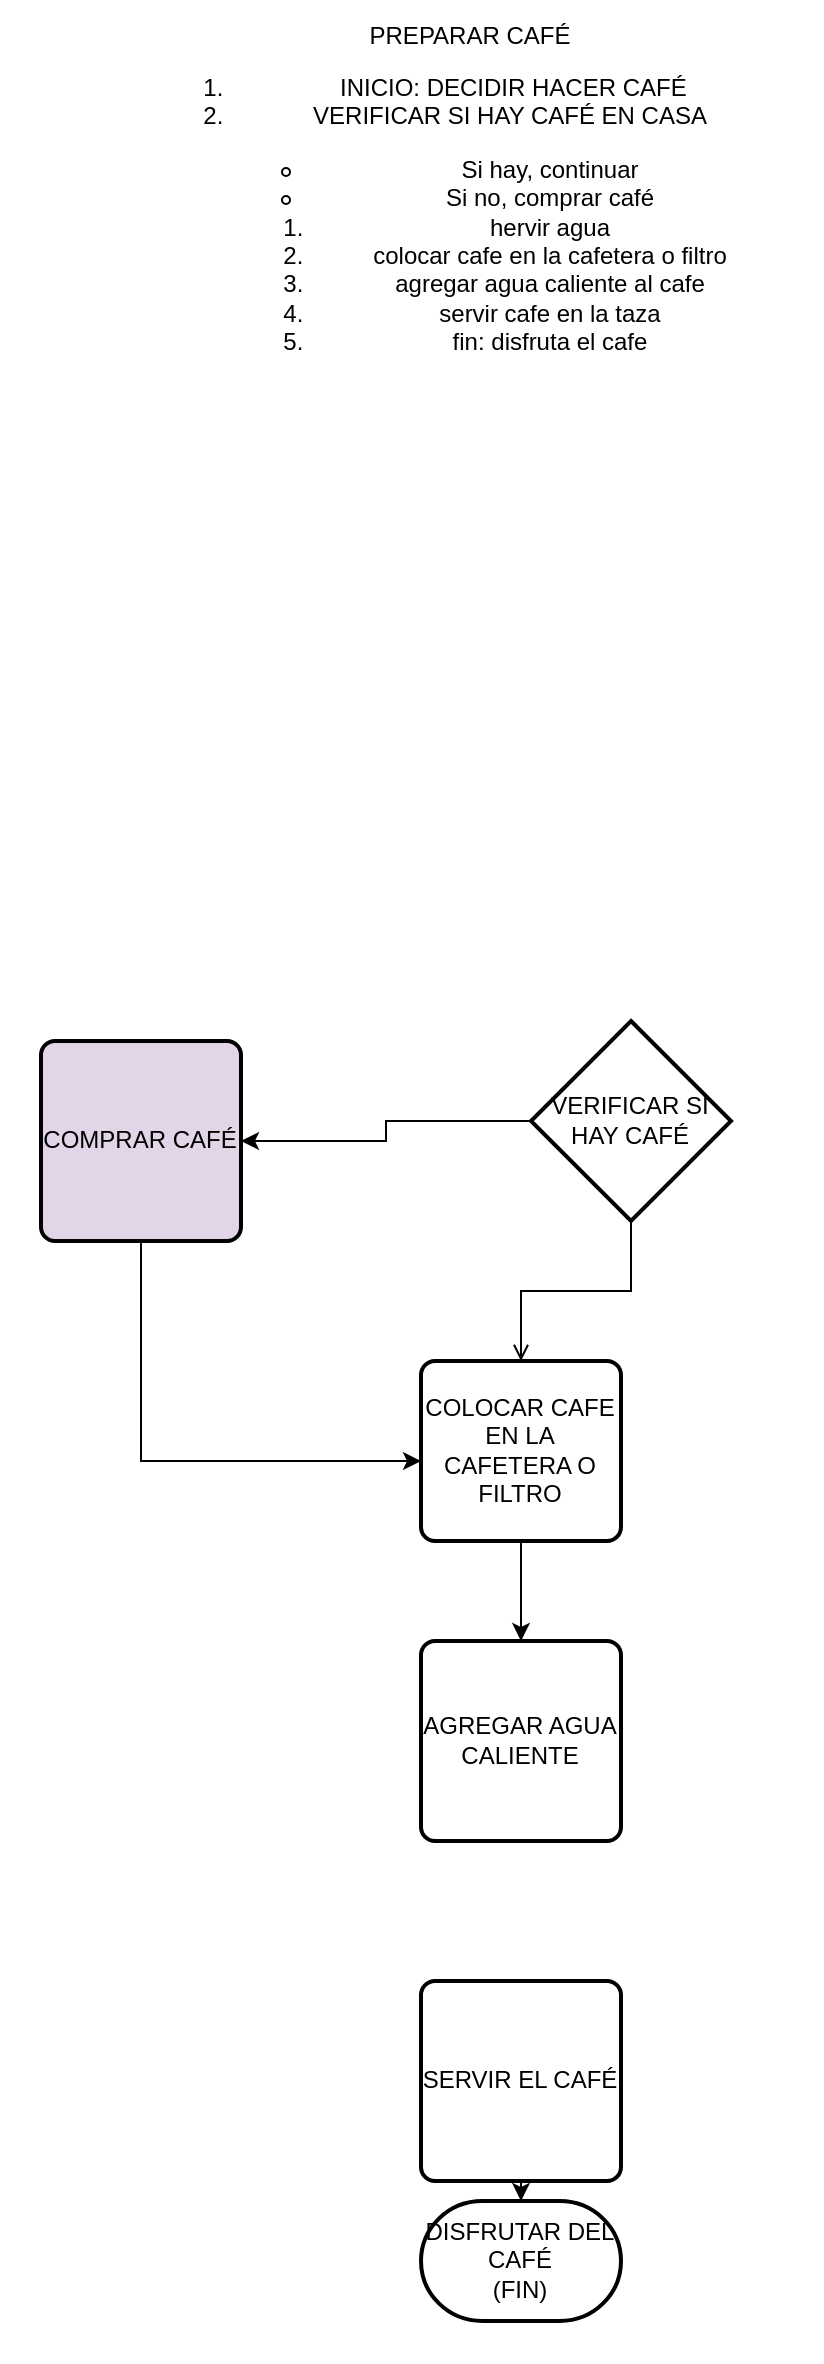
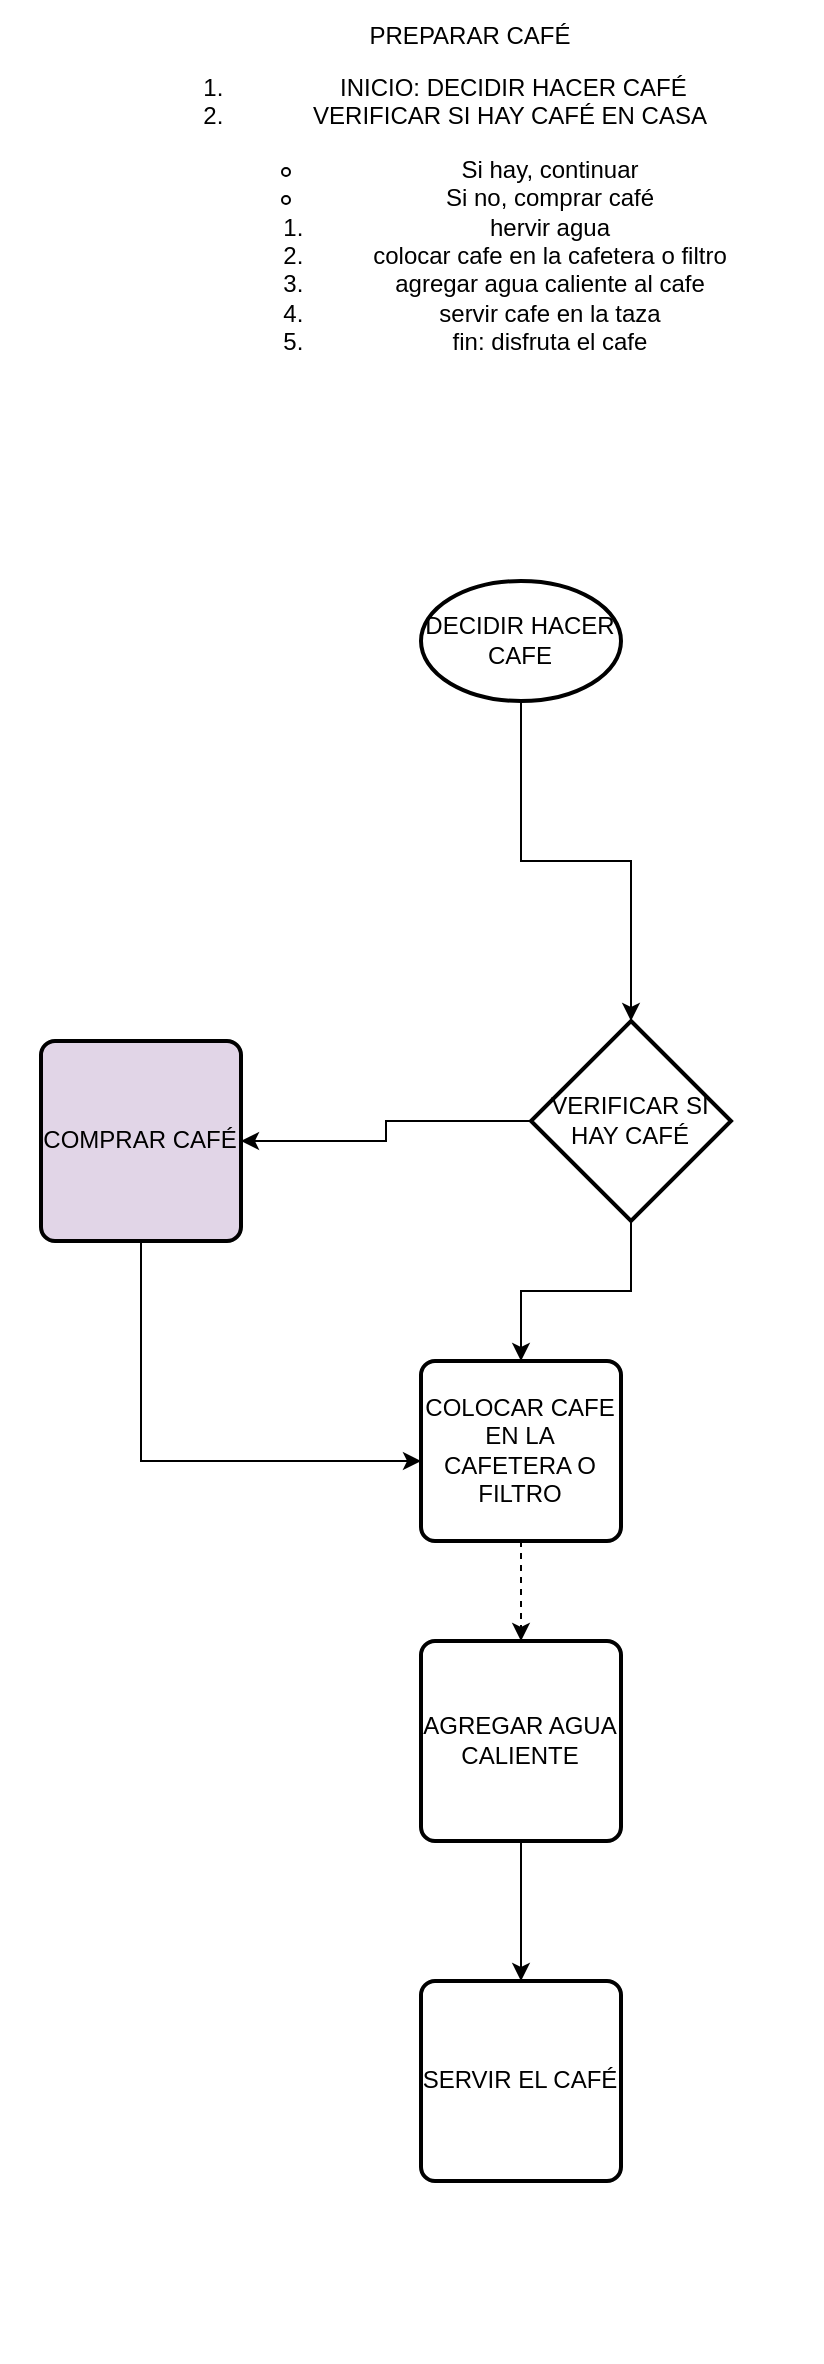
none -> (521, 641)
none -> (569, 861)
(521, 1348) -> (521, 1346)
(521, 1585) -> (521, 1585)
none -> (521, 1904)
(521, 2192) -> none
(521, 2261) -> none
